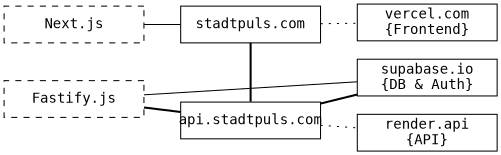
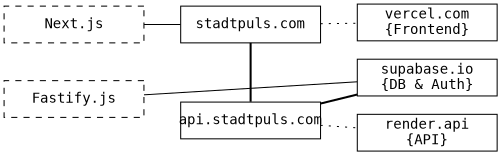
(162, 110) -> none
